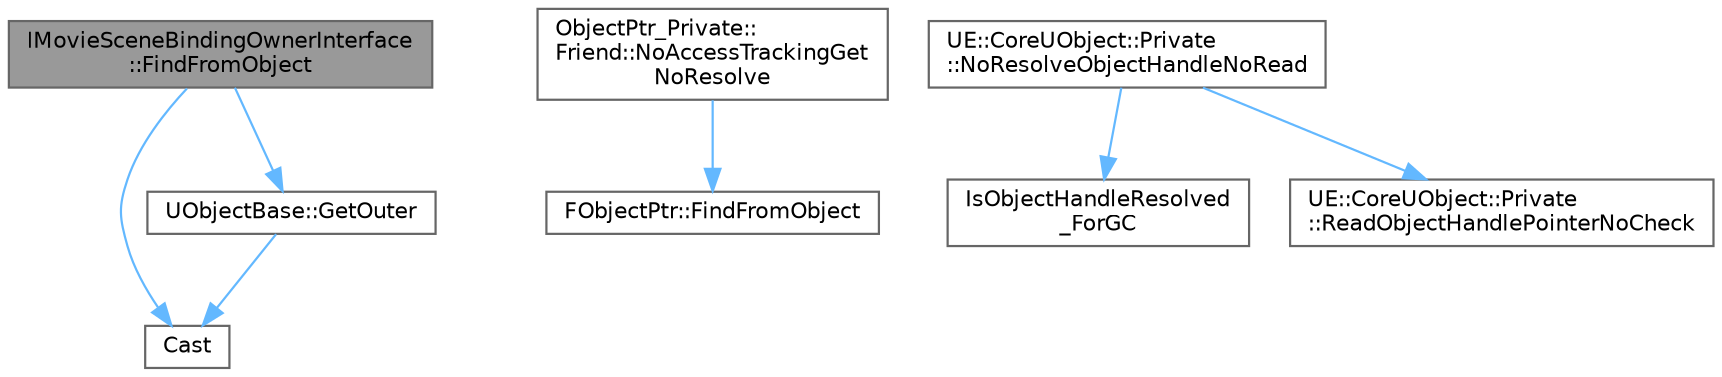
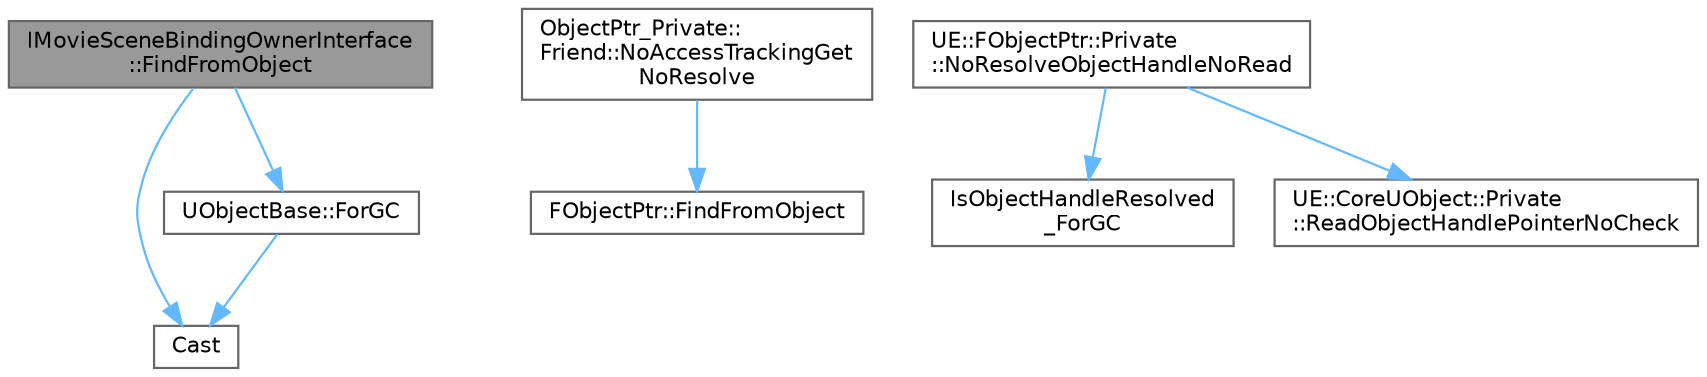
(1127, 54) -> (1112, 54)
(291, 213) -> (291, 213)
